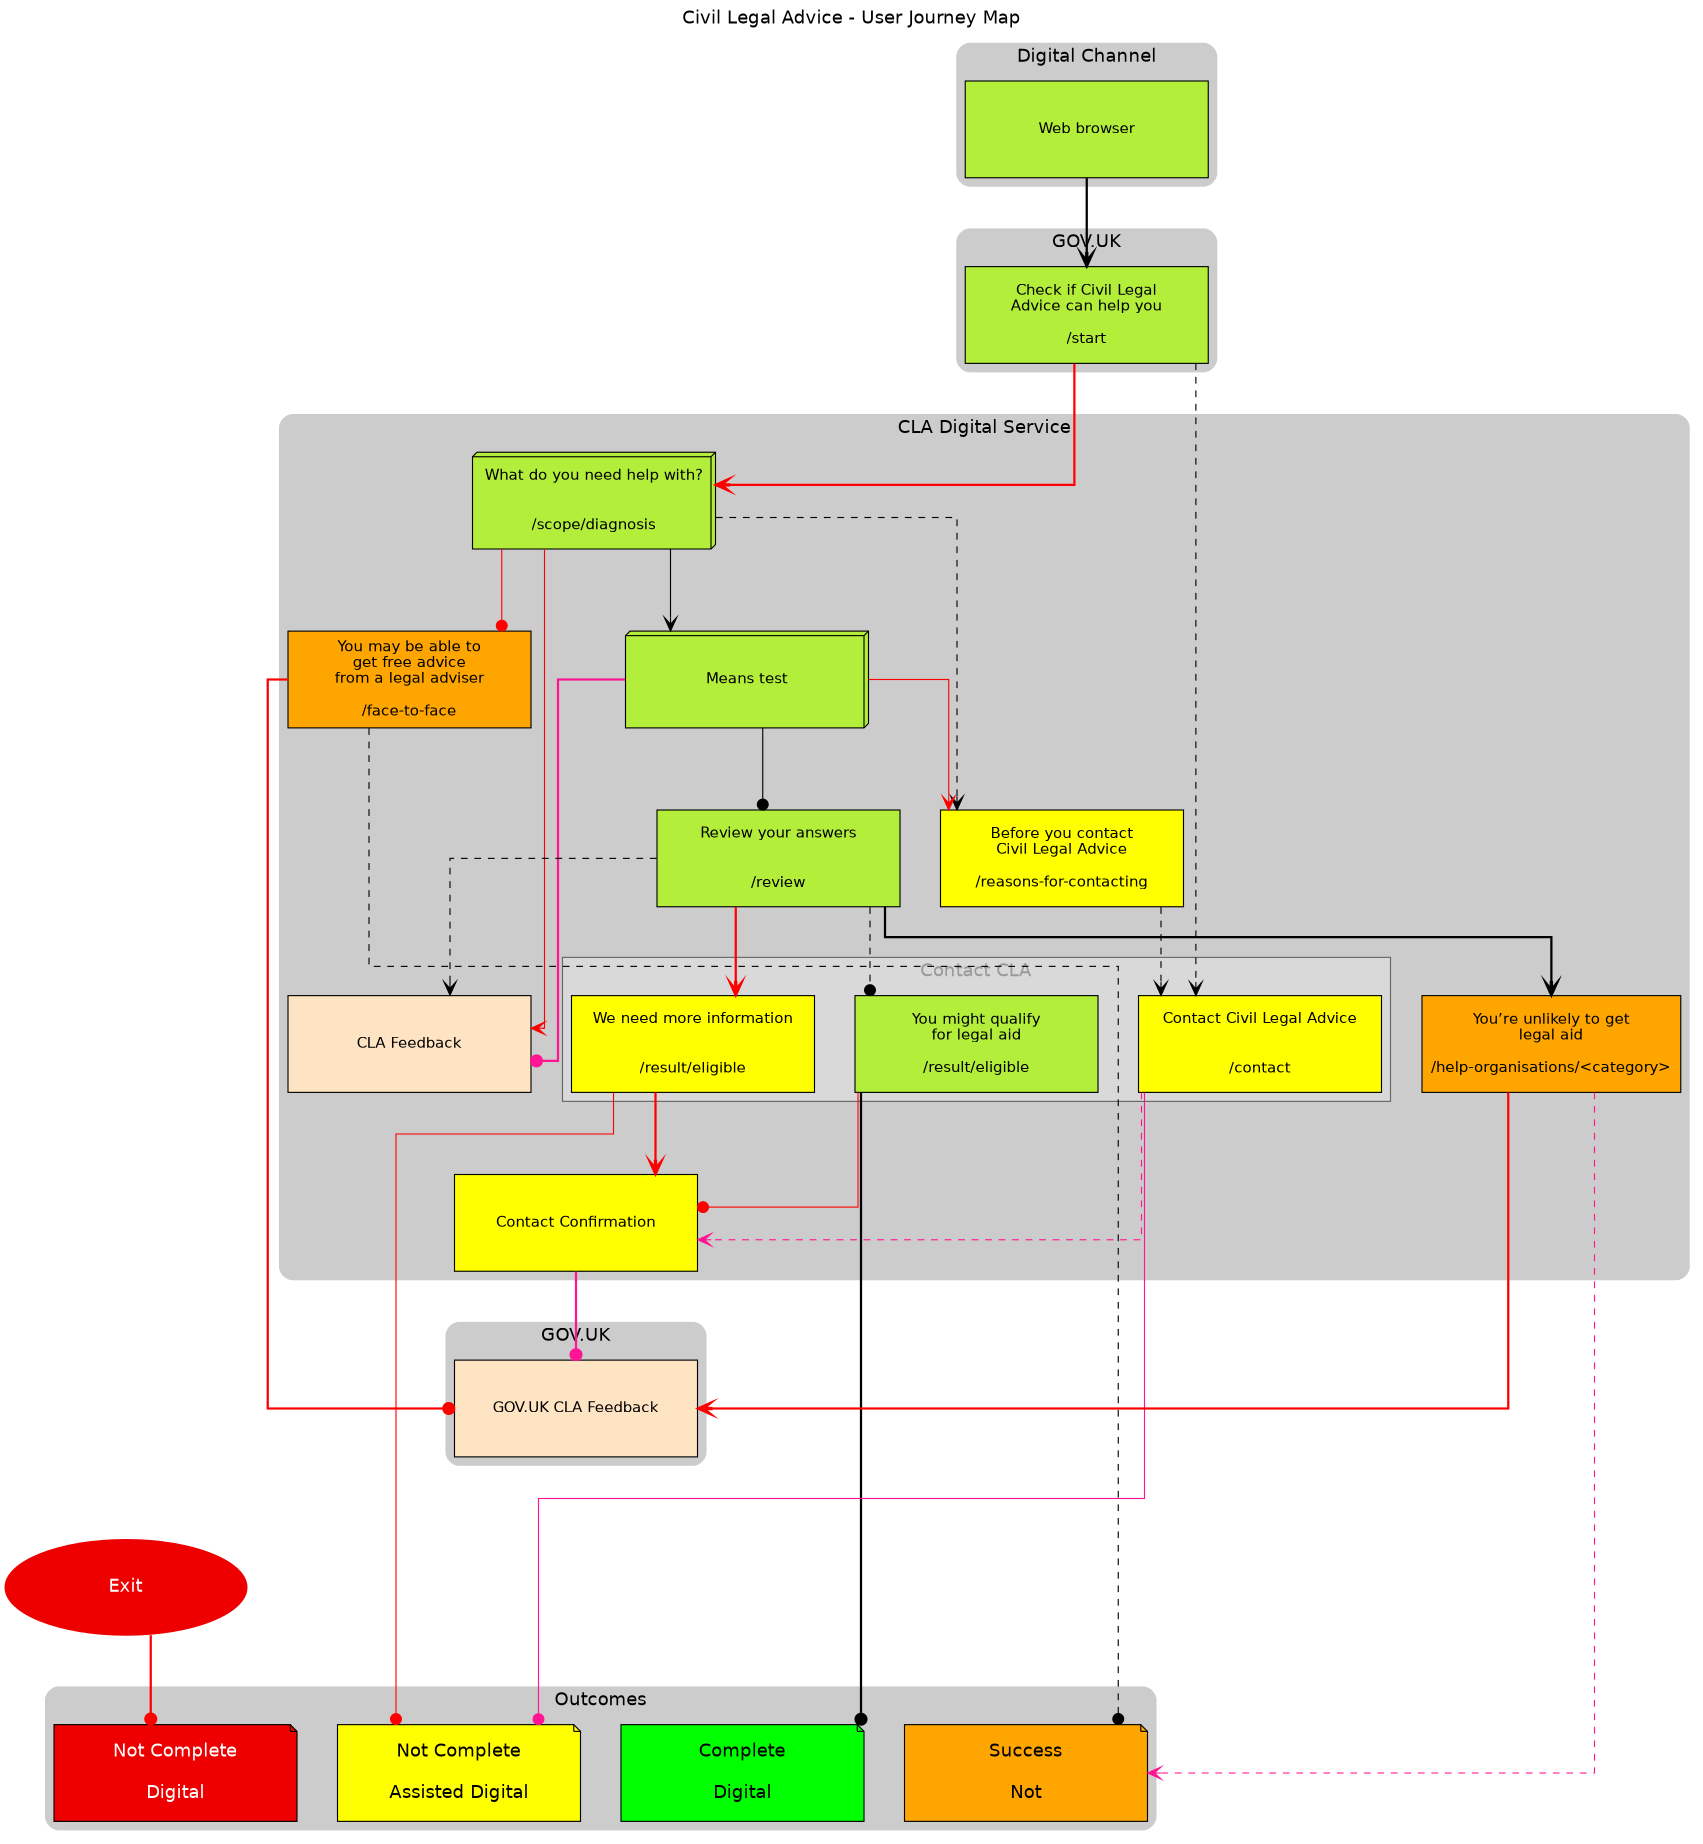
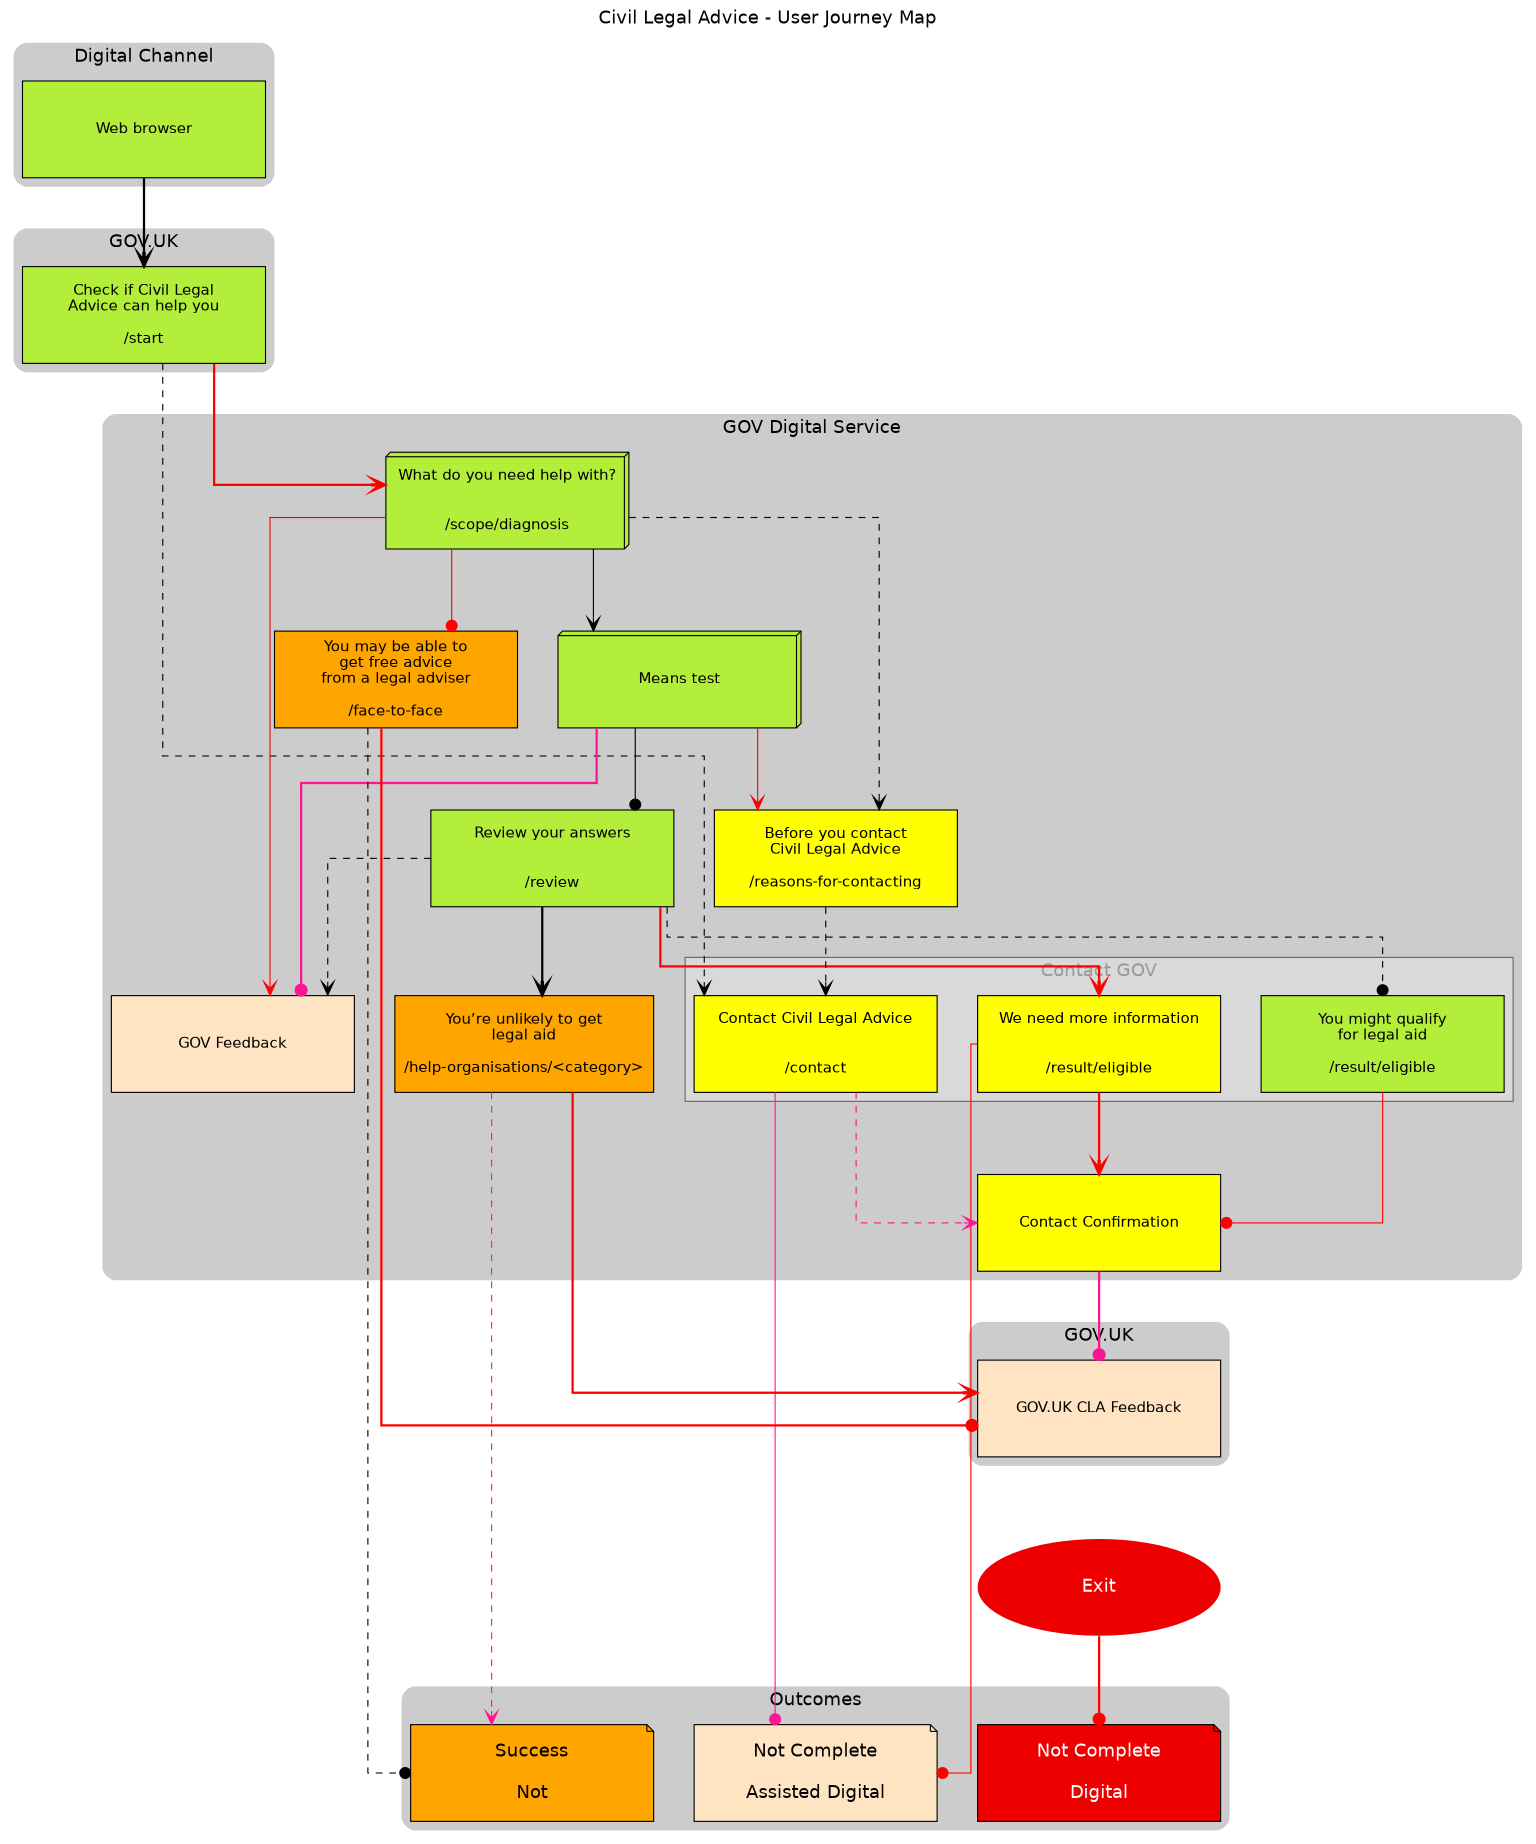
(984, 429) -> (812, 429)
(976, 972) -> (1099, 972)
(410, 1044) -> (233, 1044)
(459, 1773) -> (816, 1773)
(742, 1773) -> none
